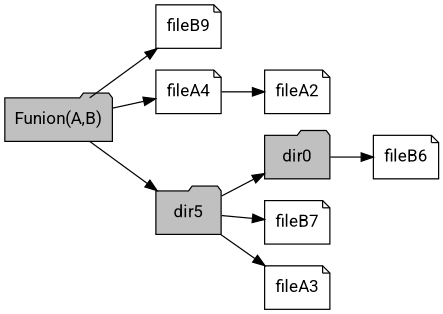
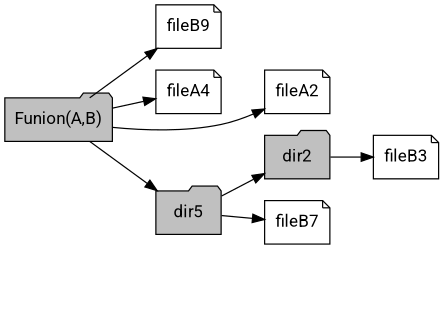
(237, 92) -> (184, 129)
(297, 157) -> (297, 157)
(406, 157) -> (406, 157)
(297, 288) -> none
